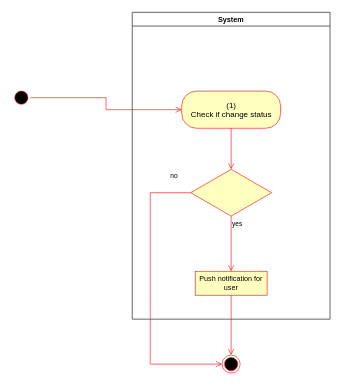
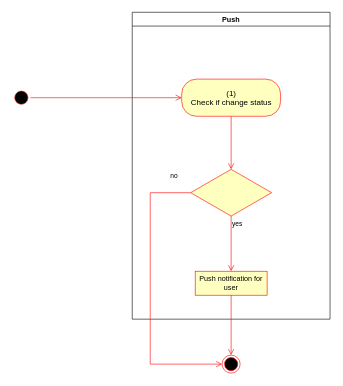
(231, 20) -> (231, 20)
(231, 110) -> (231, 98)
